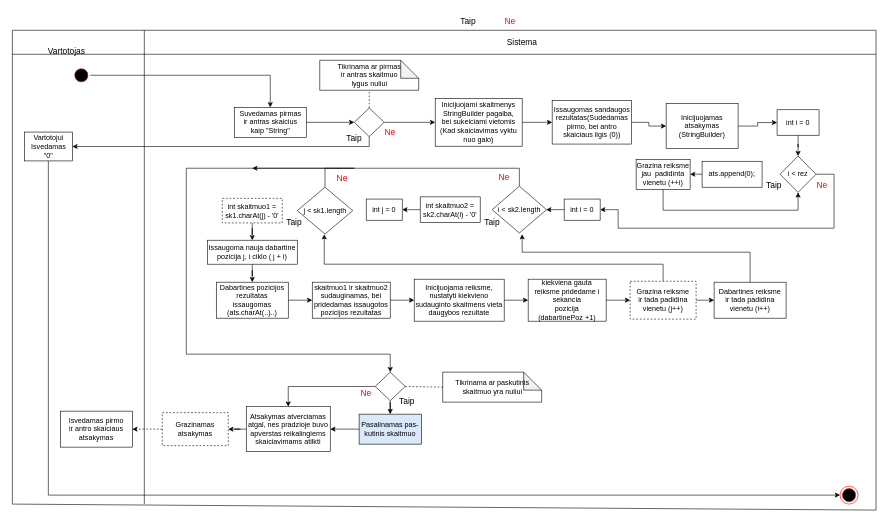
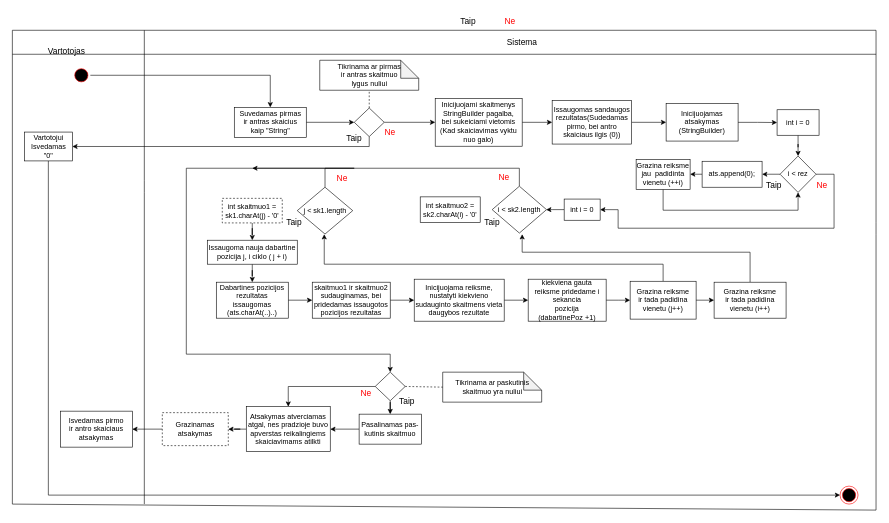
(702, 126) -> (702, 122)
none -> (767, 174)
(384, 210) -> none
(408, 210) -> none
(663, 300) -> (663, 300)
(750, 300) -> (750, 300)
(149, 429) -> (149, 429)
(390, 429) -> (390, 429)
